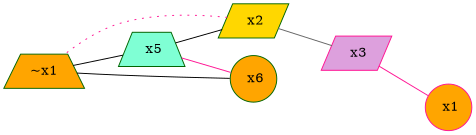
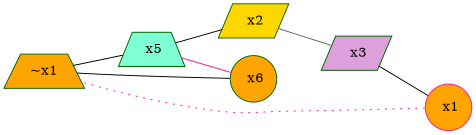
(142, 19) -> (252, 113)
(357, 53) -> (357, 53)
(403, 81) -> (403, 81)
